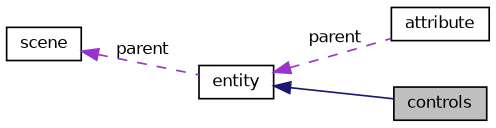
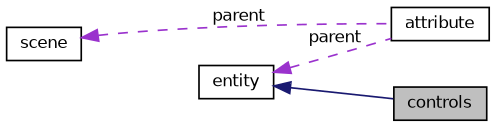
(148, 65) -> (245, 26)
